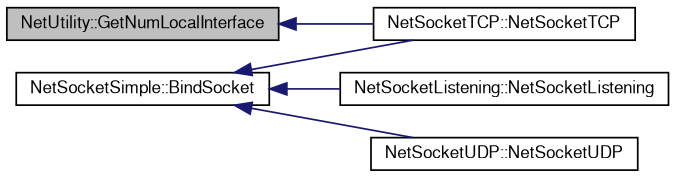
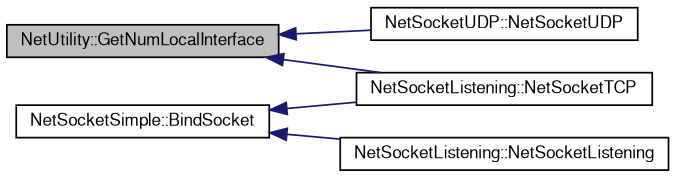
(504, 24) -> (504, 89)
(332, 123) -> (334, 32)
